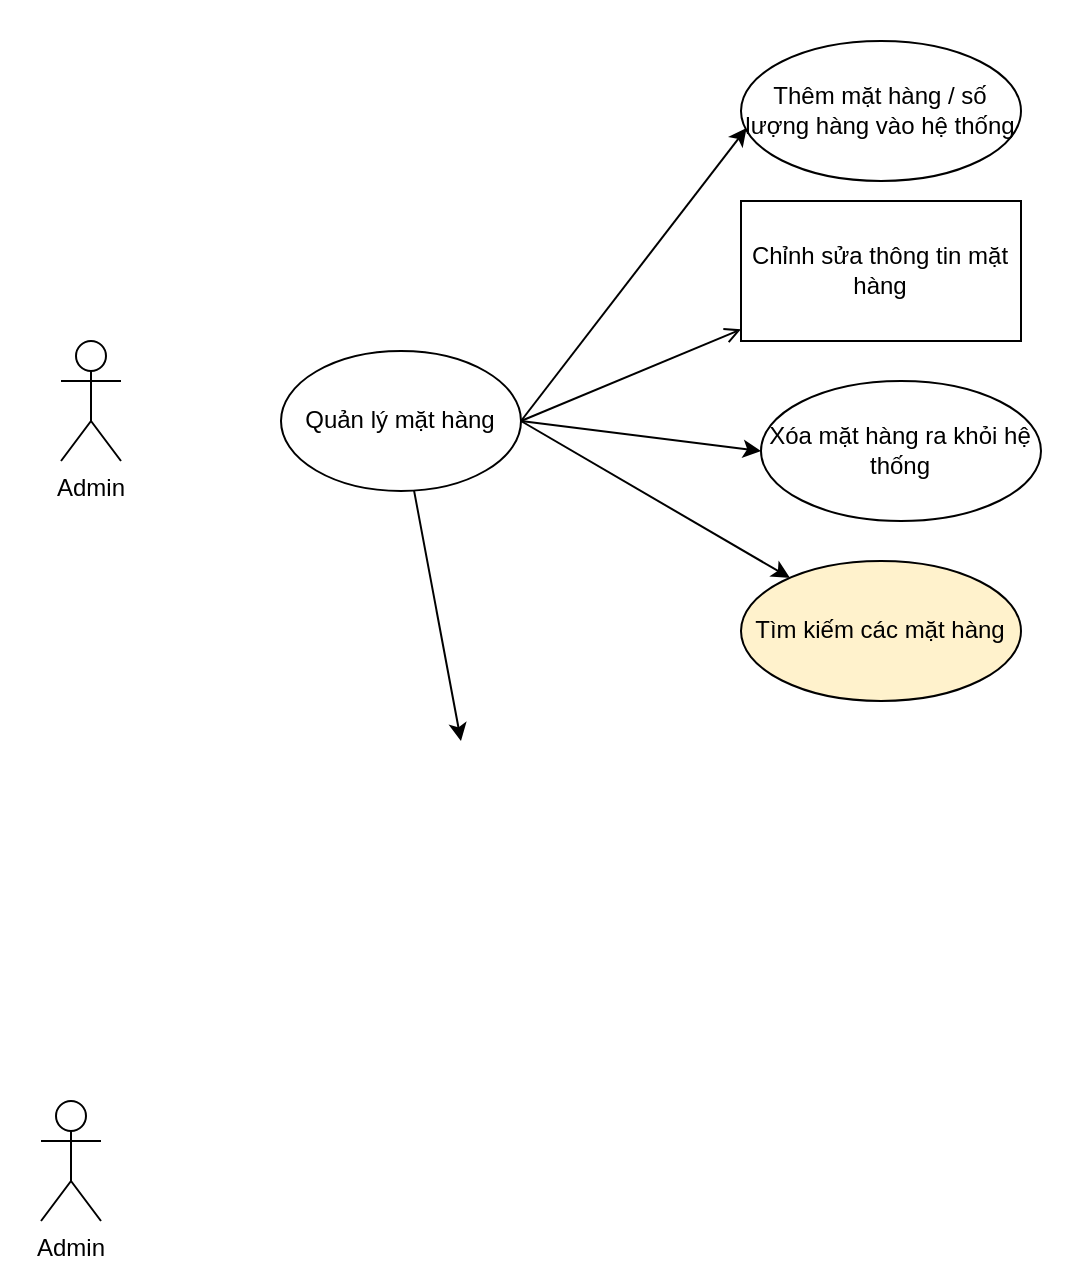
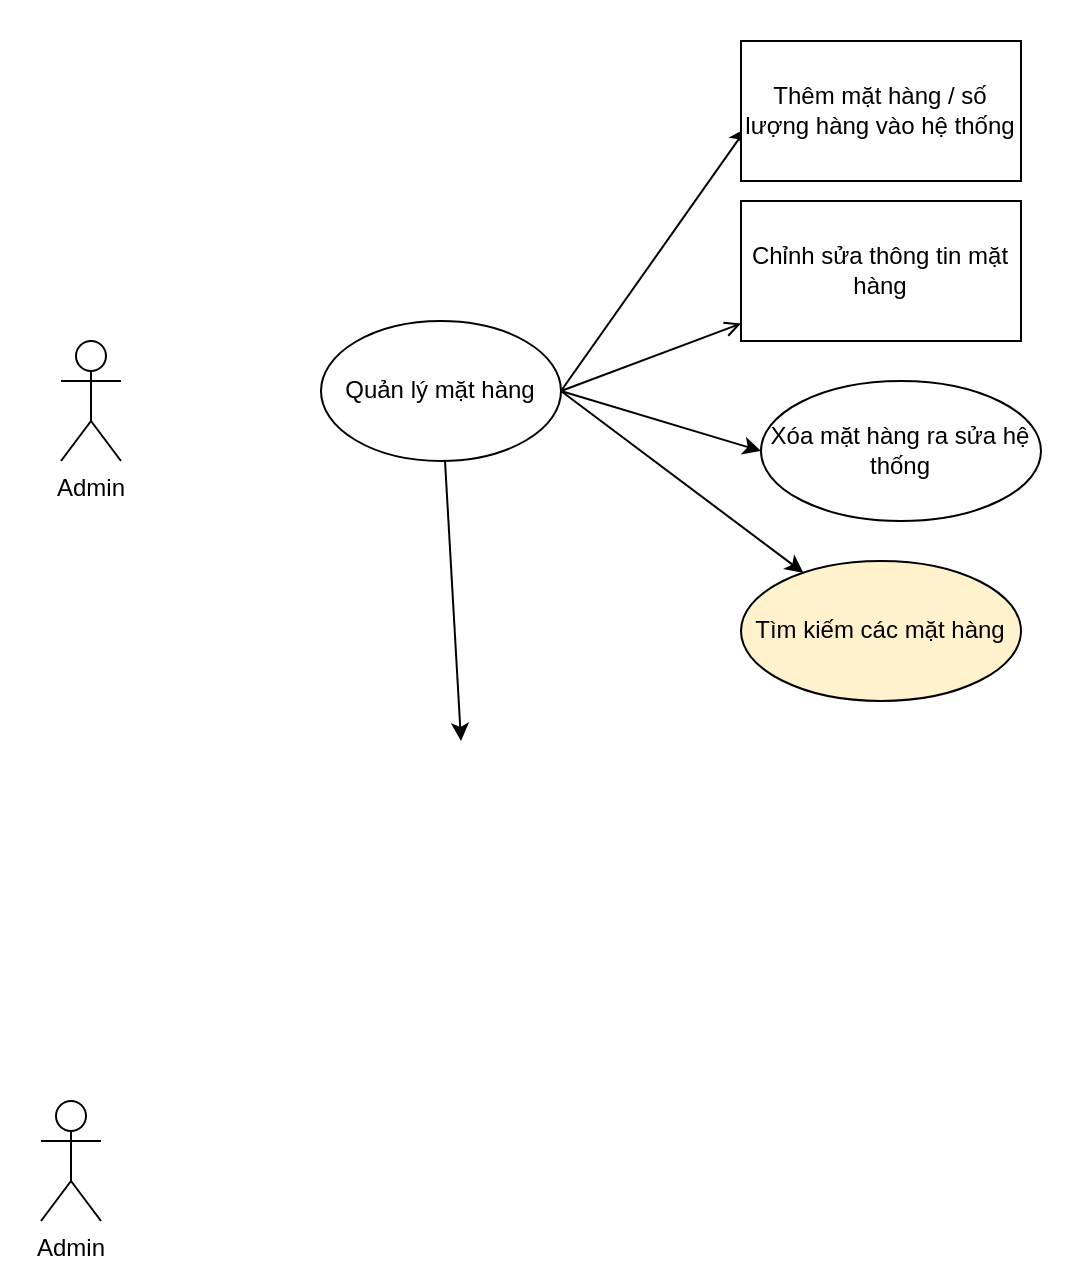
(881, 111) -> (881, 111)
(401, 421) -> (441, 391)
(901, 451) -> (901, 451)
